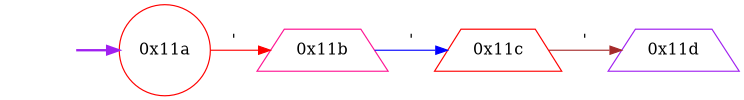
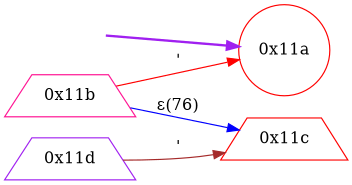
(411, 41) -> (178, 106)
(234, 50) -> (172, 74)
(579, 50) -> (168, 159)
